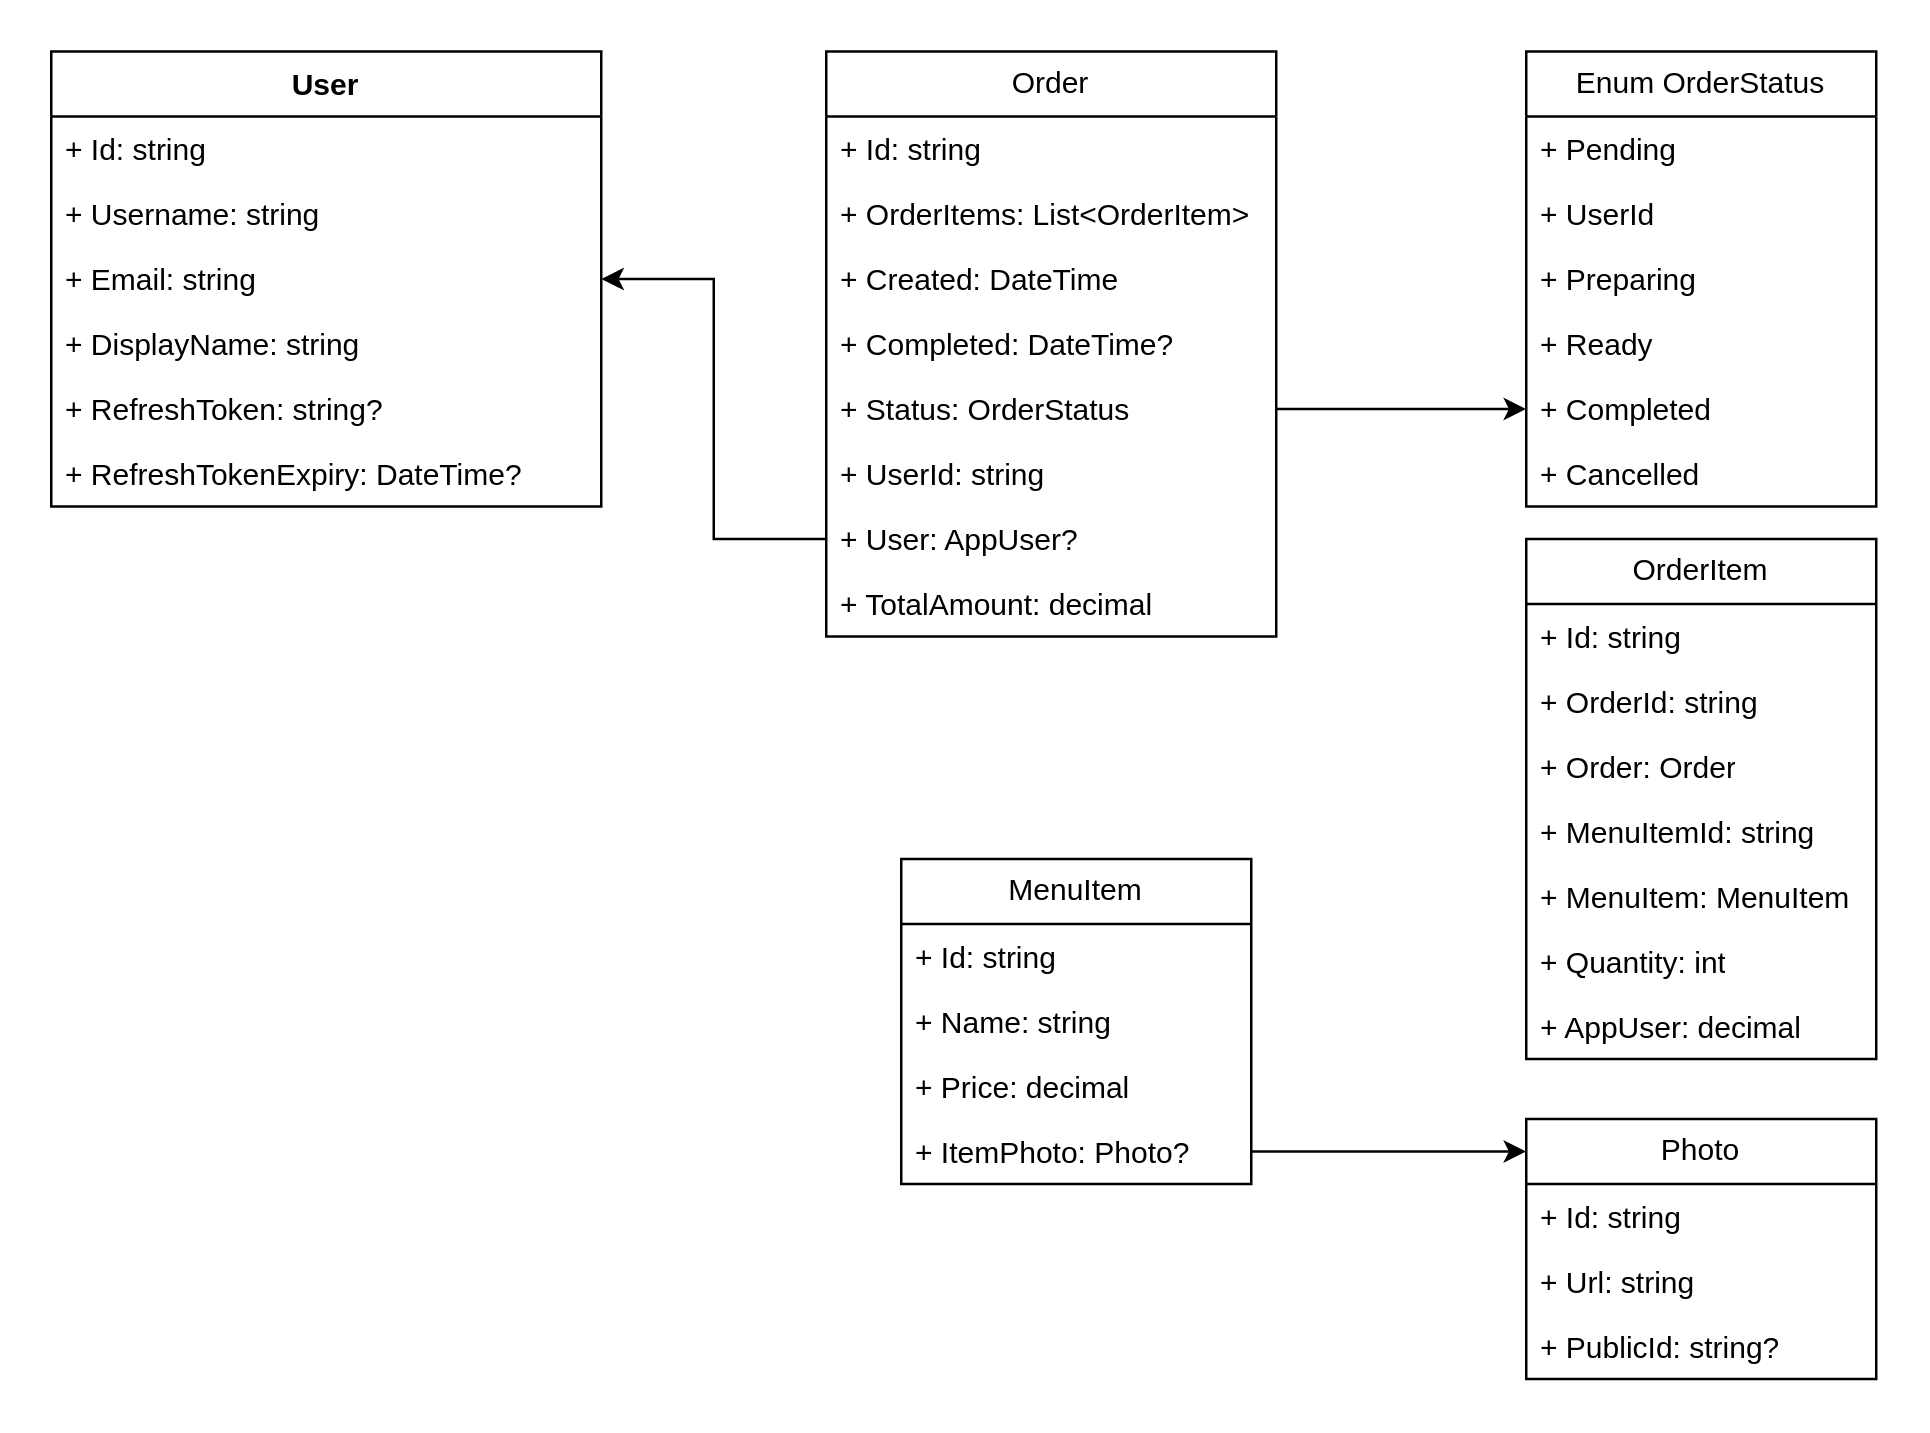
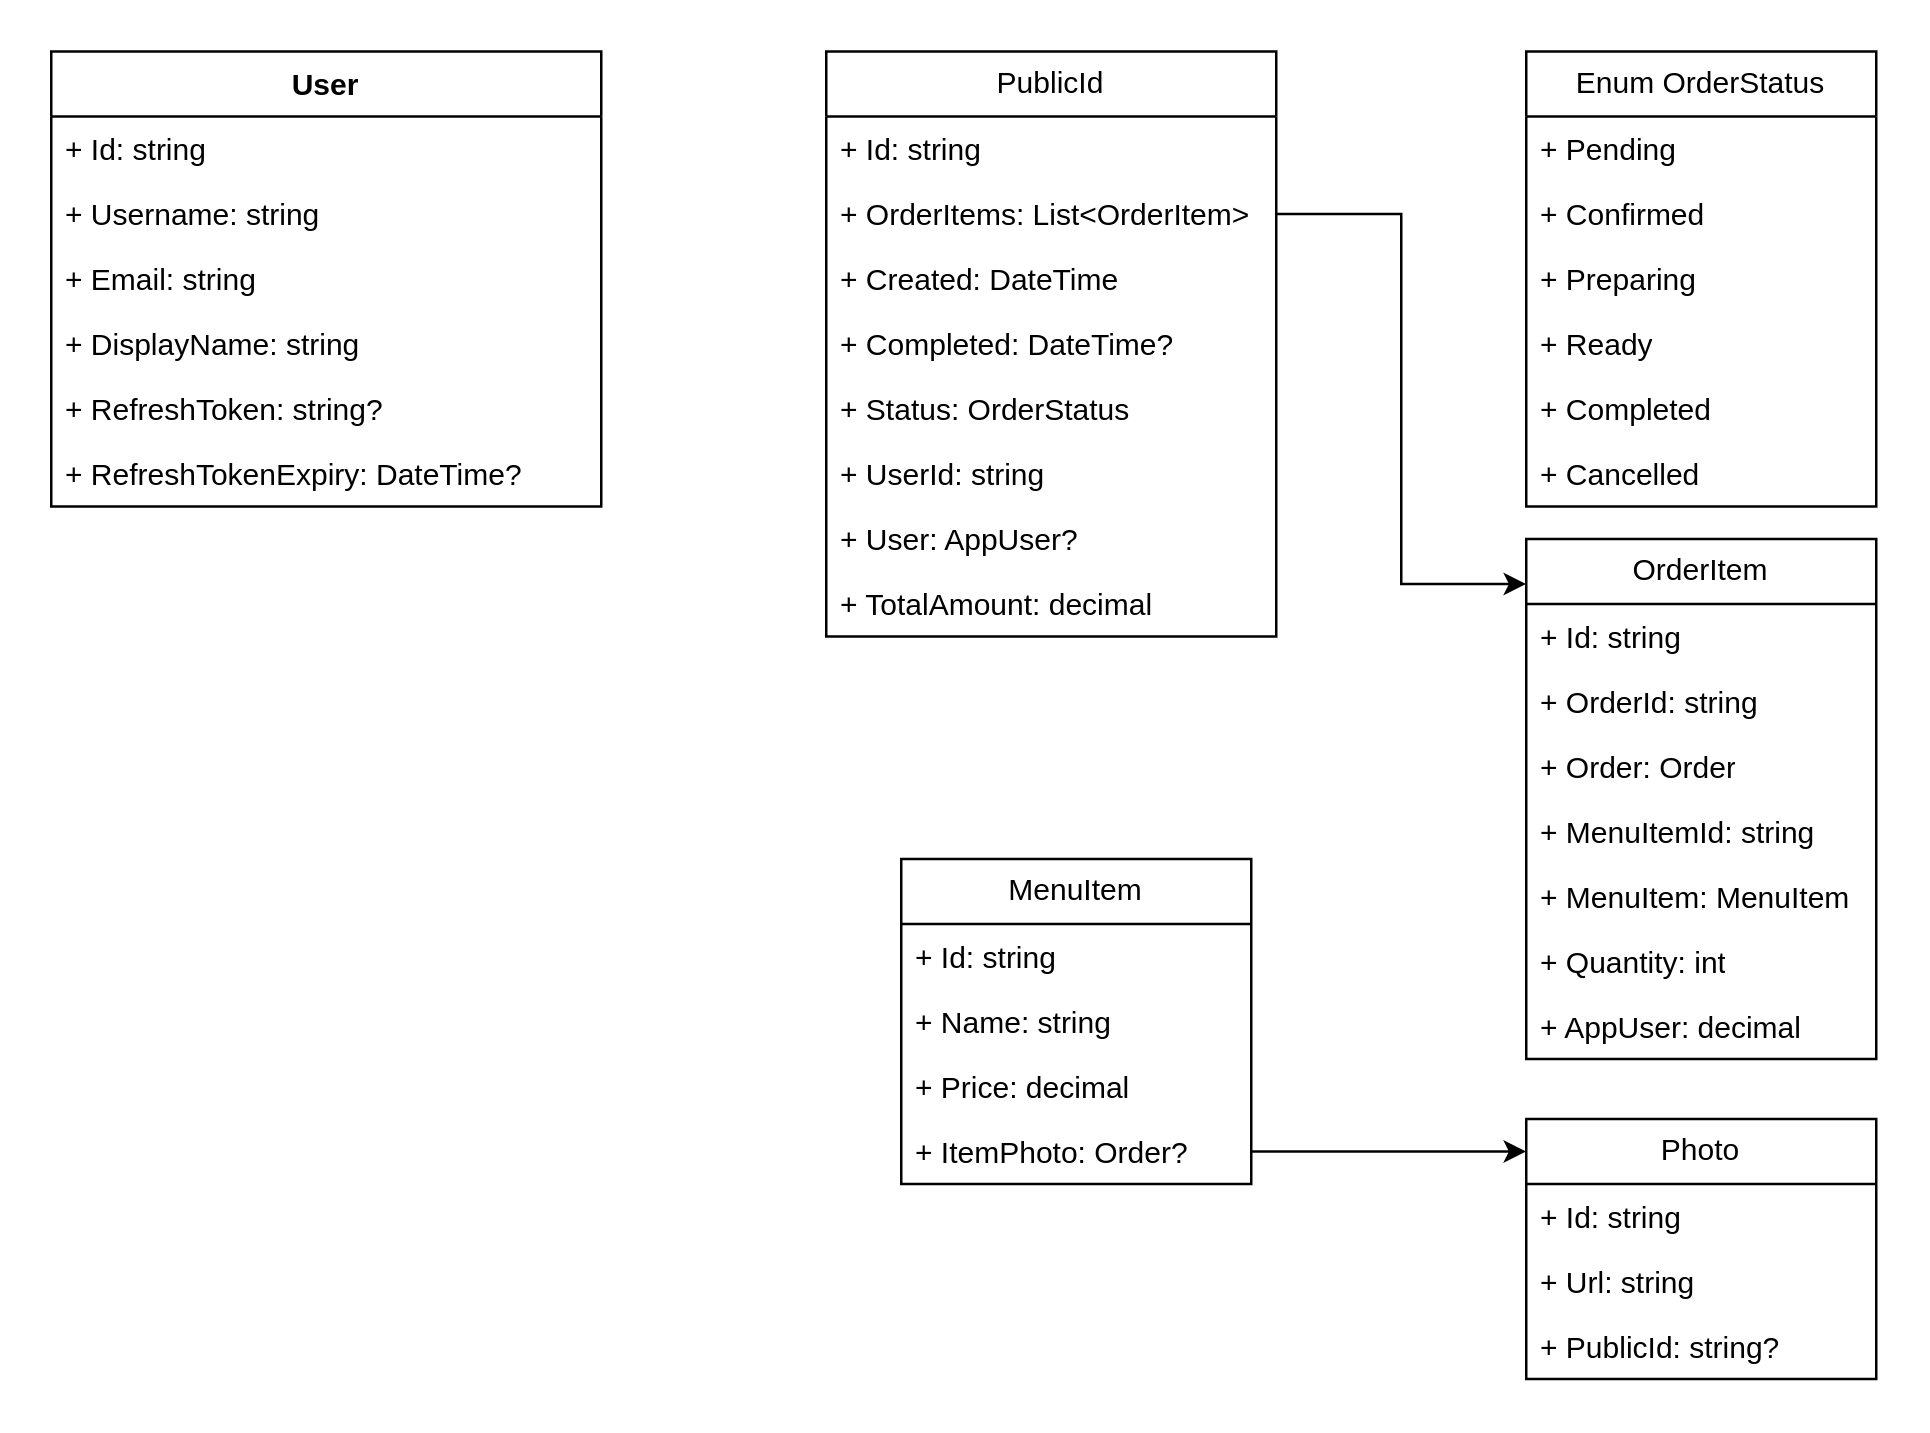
(1051, 84) -> (1051, 84)
(1605, 217) -> (1626, 217)
none -> (1401, 246)
(1336, 409) -> none
(714, 417) -> none
(1064, 1154) -> (1064, 1154)
